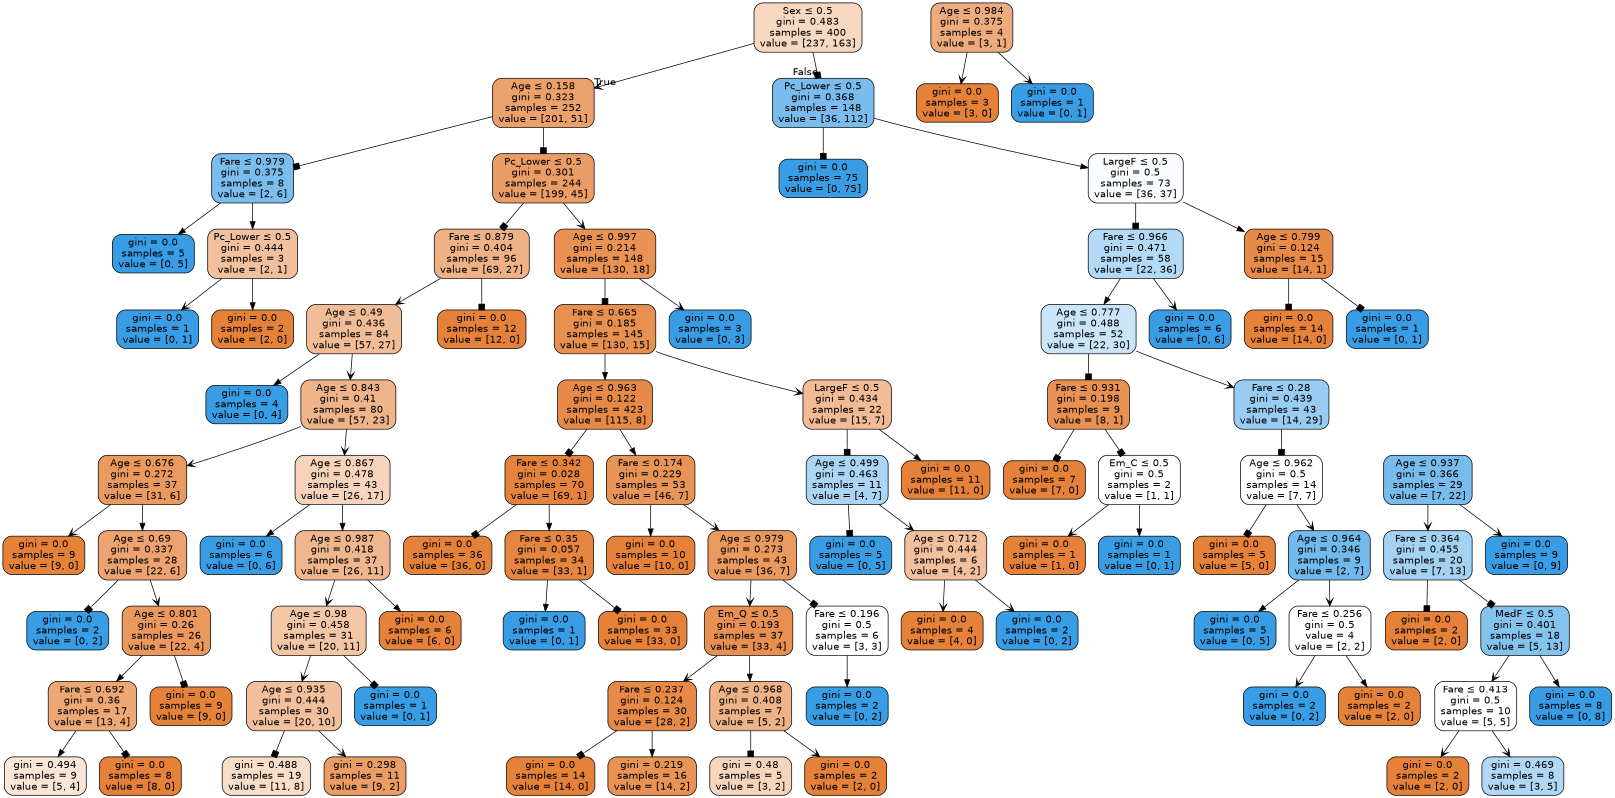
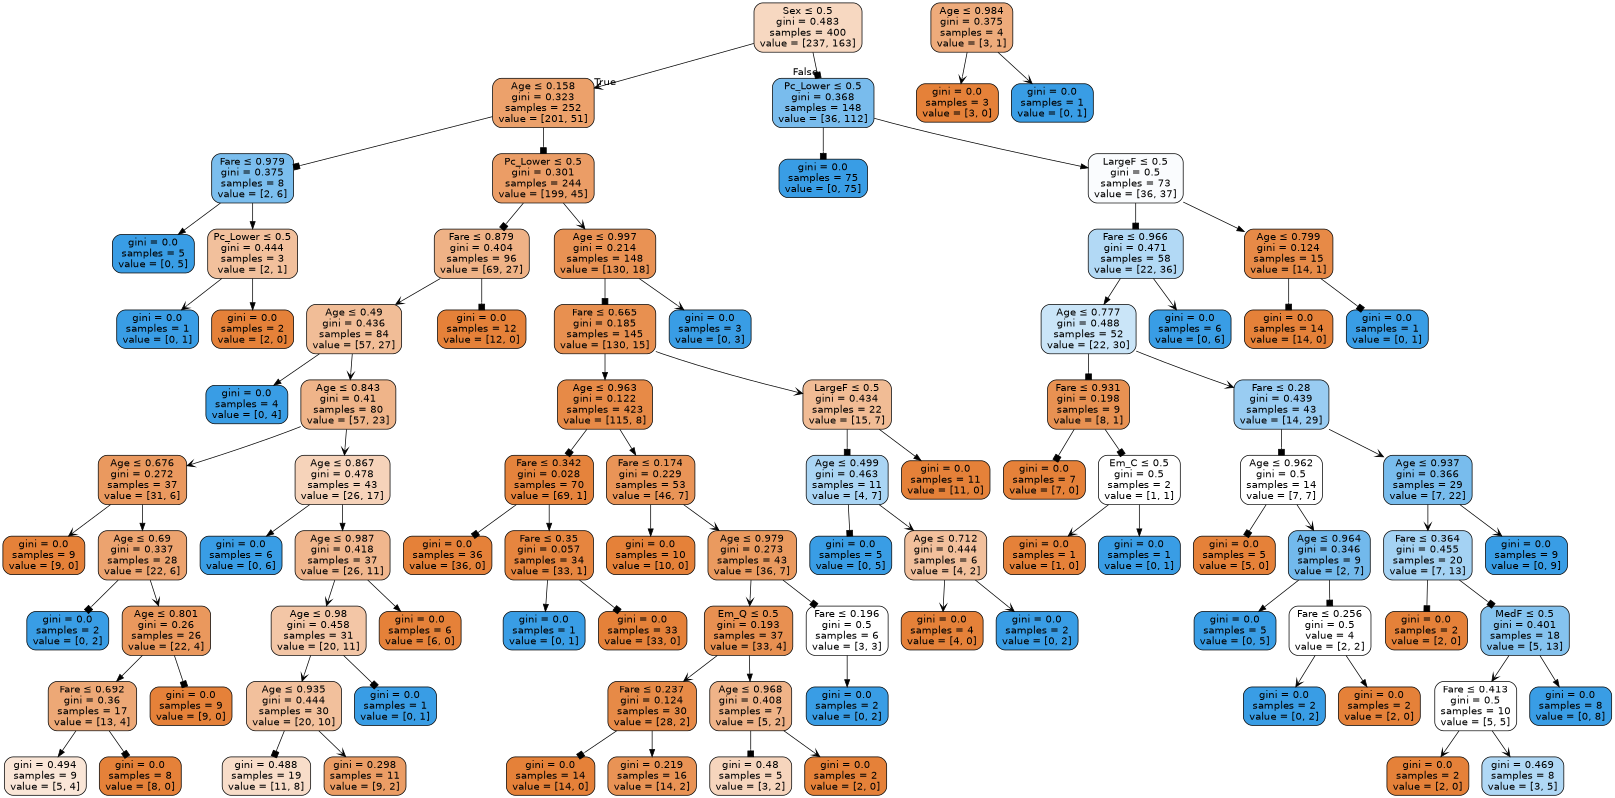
none -> (1353, 441)
(1330, 589) -> (1330, 589)
